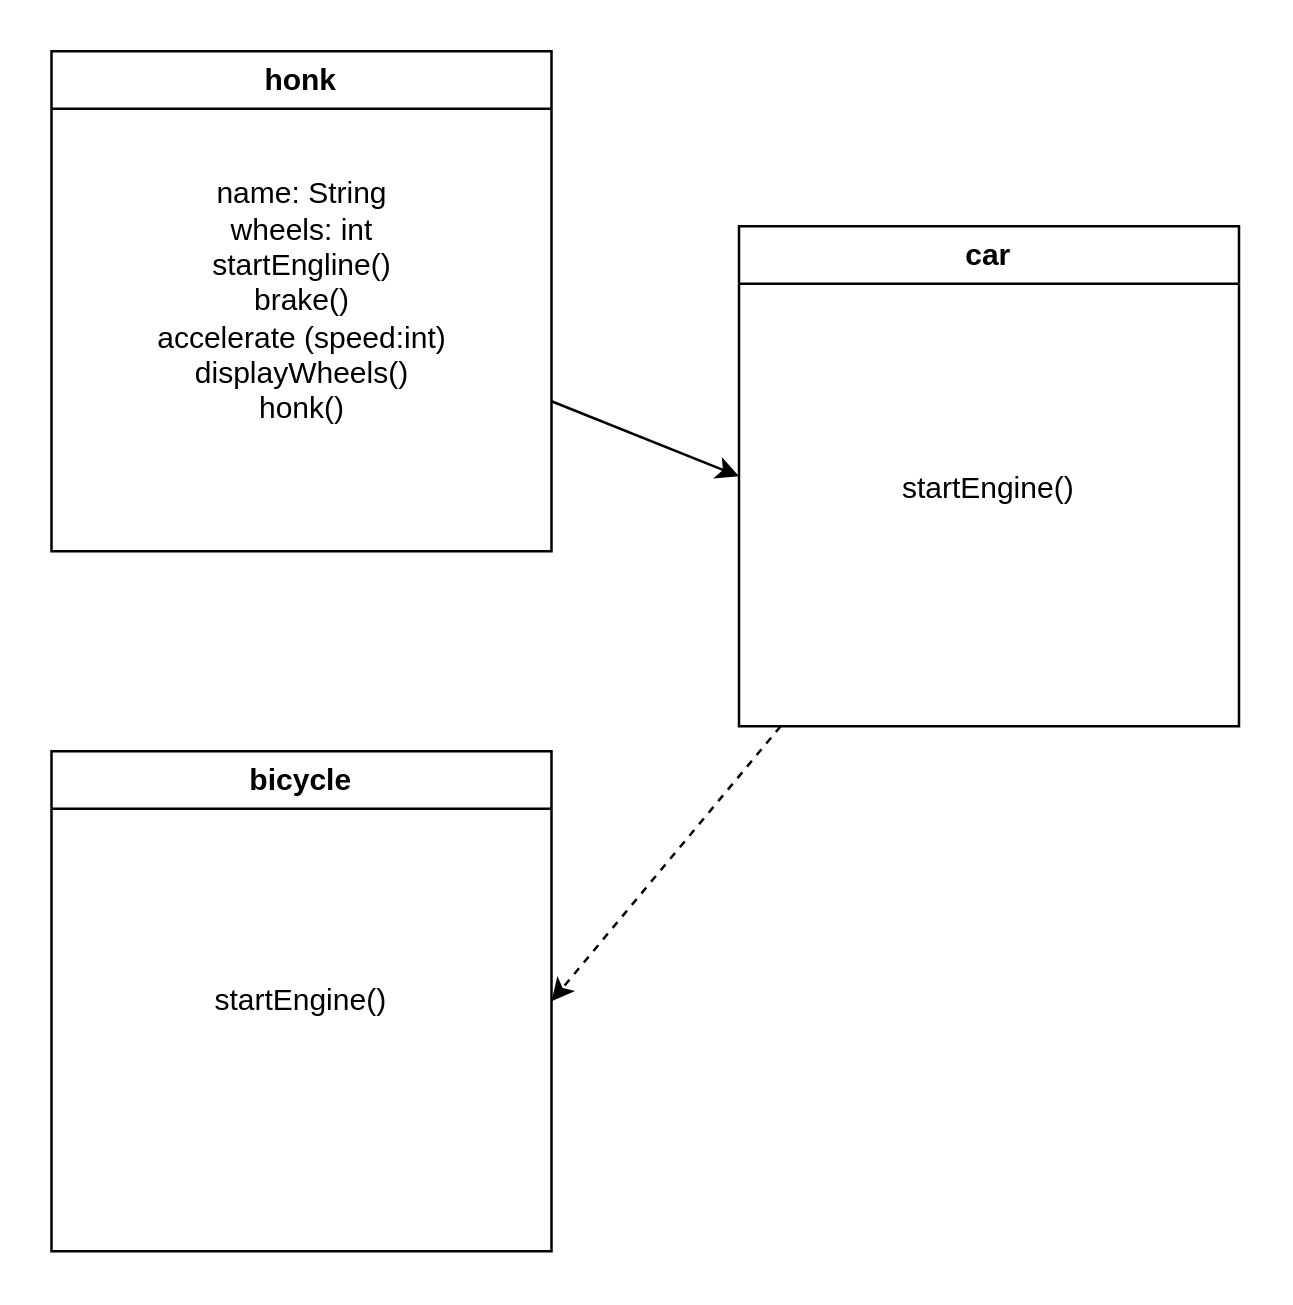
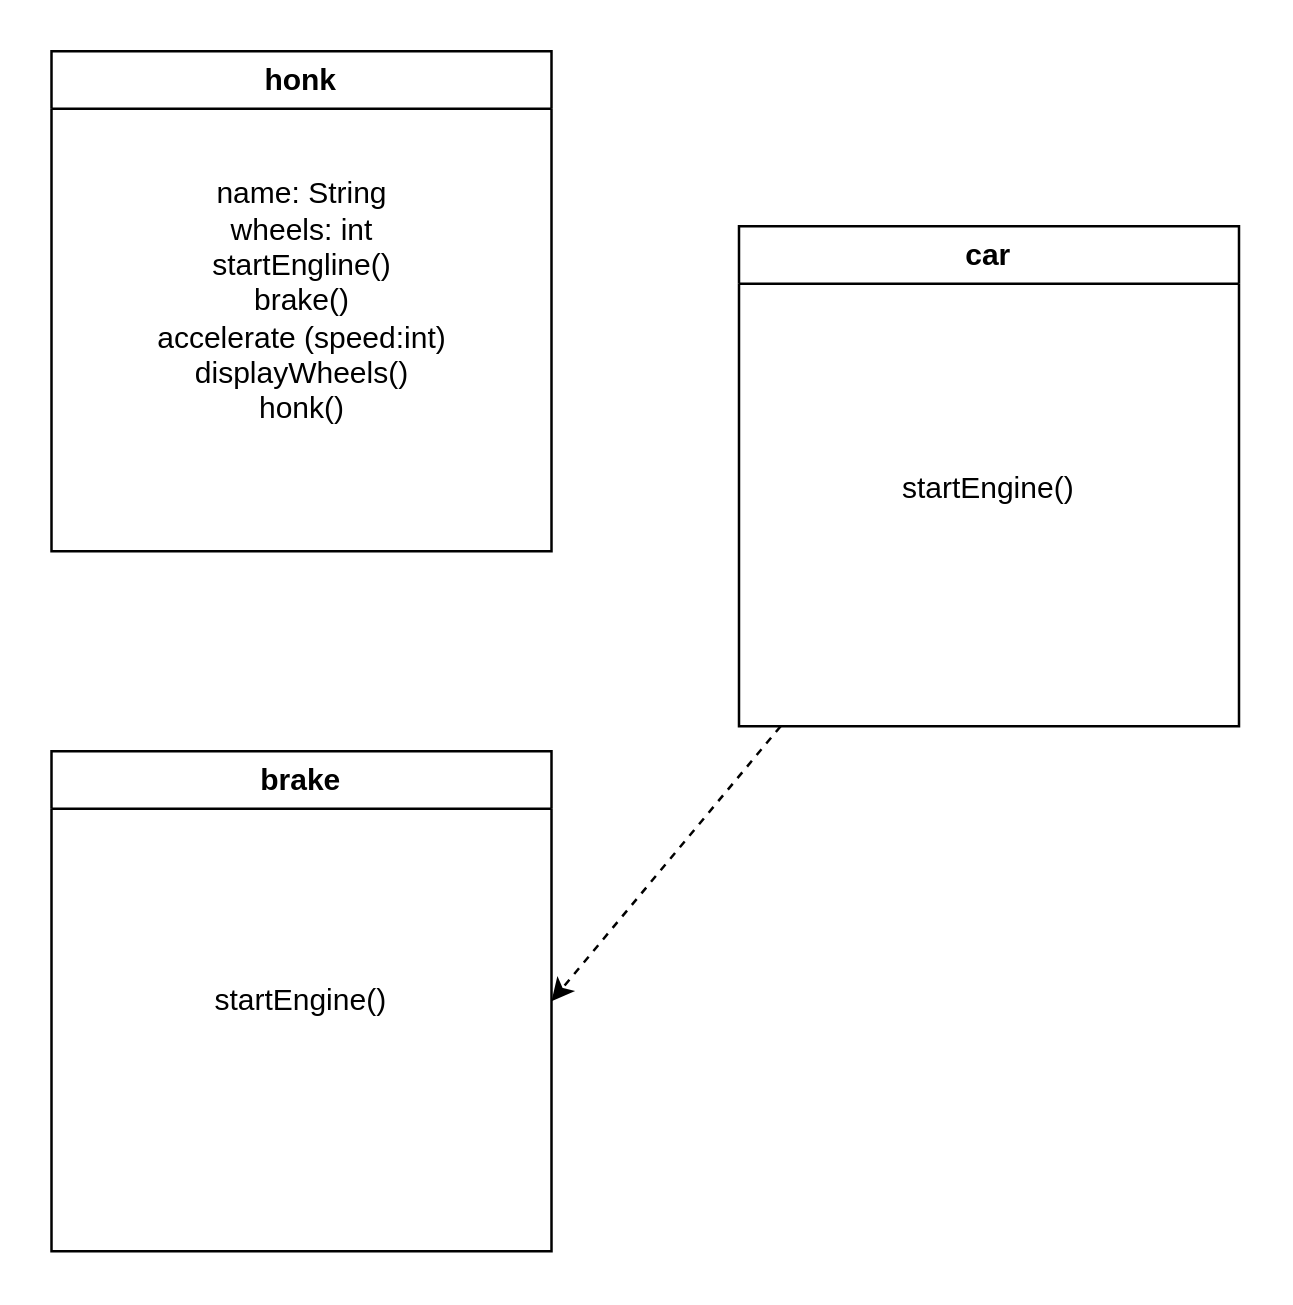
(639, 437) -> none
(301, 781) -> (301, 781)
